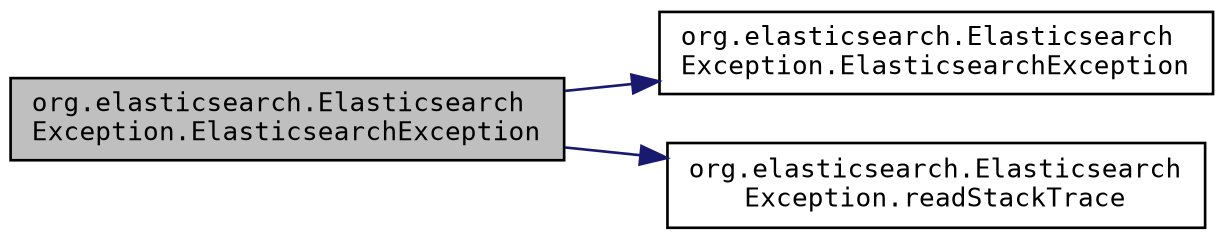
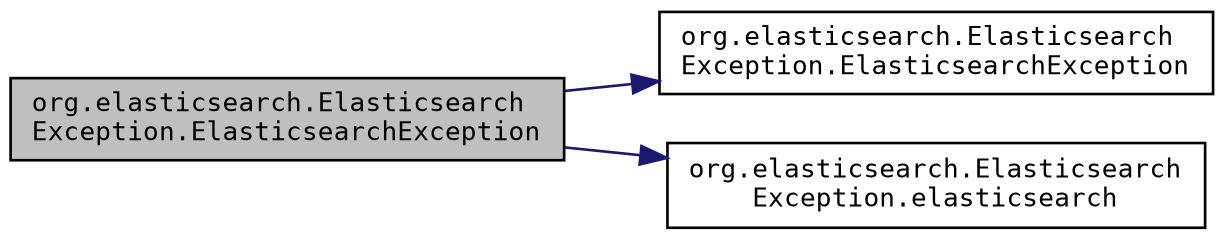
(936, 185) -> (936, 185)
